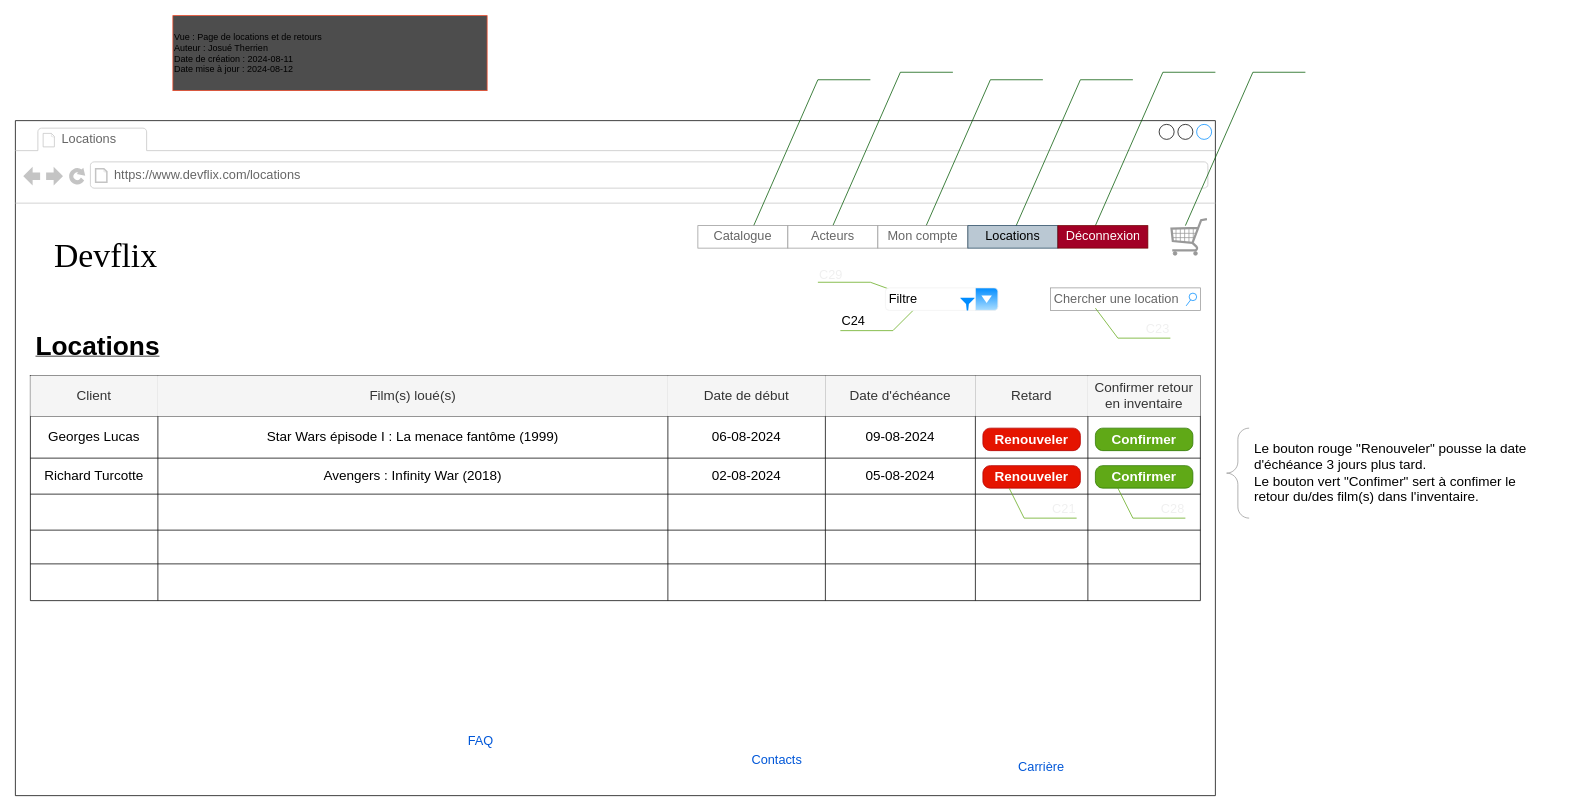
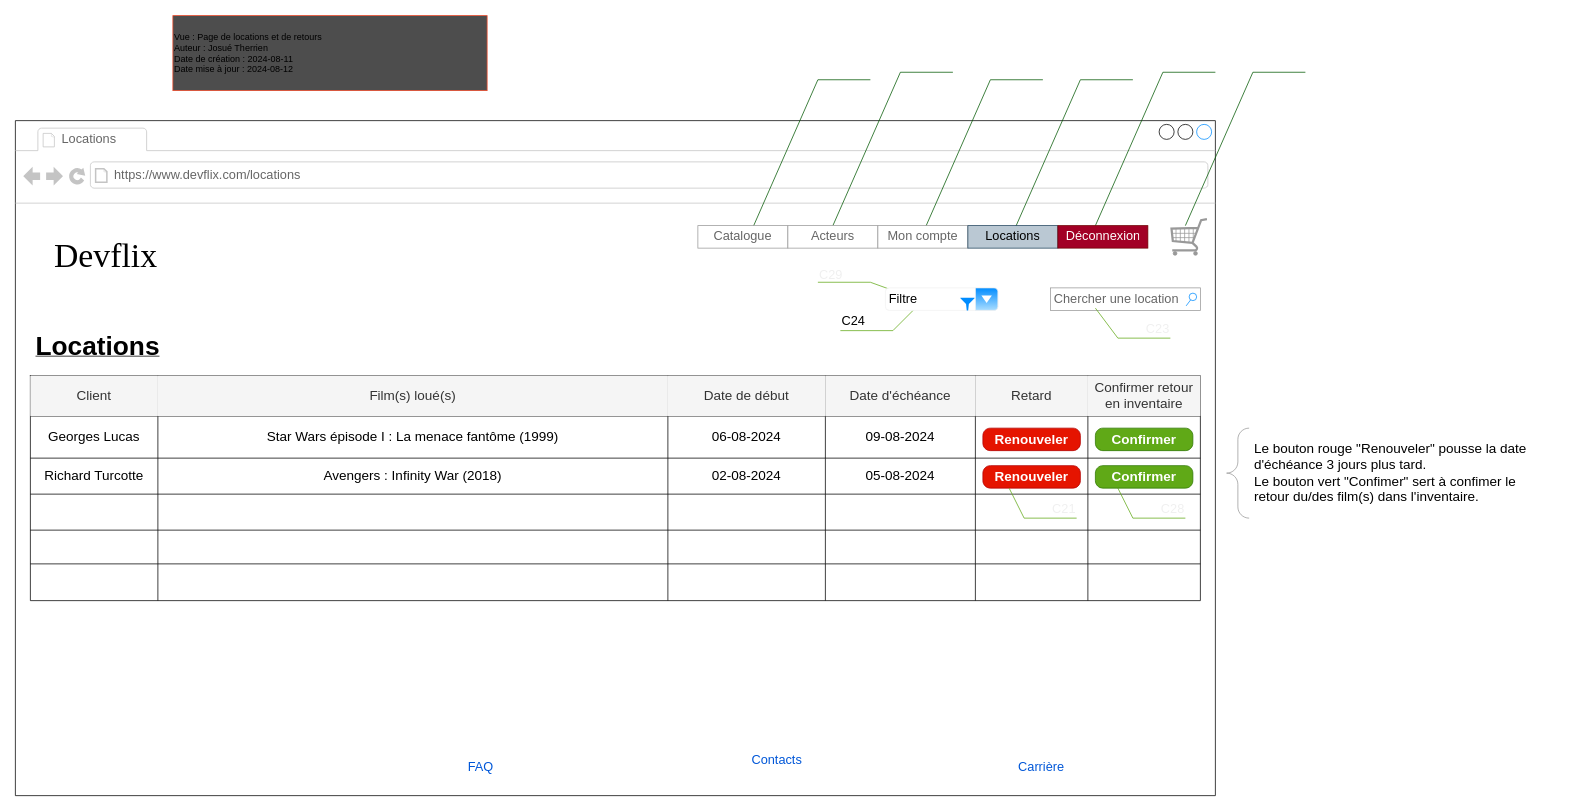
(480, 741) -> (480, 767)
